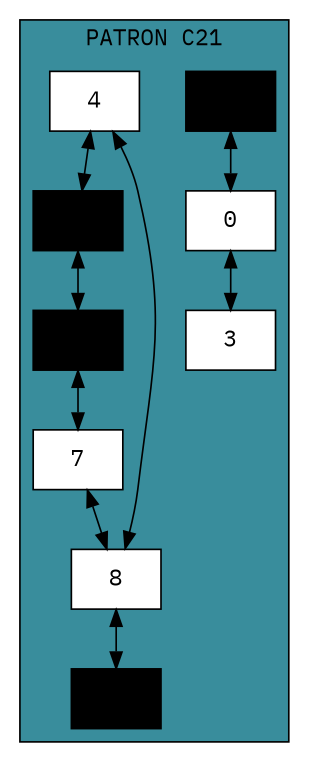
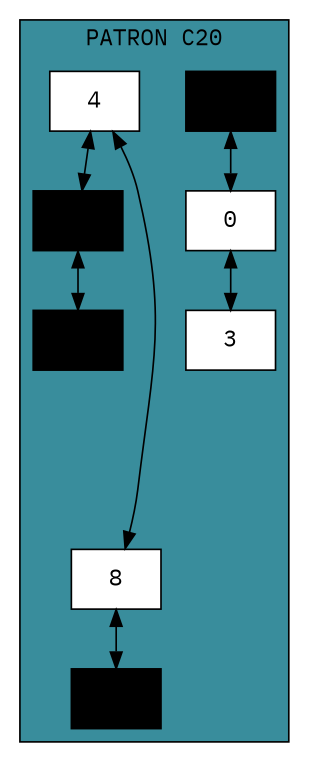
(154, 39) -> (154, 39)
(78, 460) -> none
